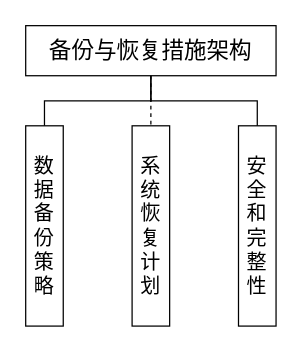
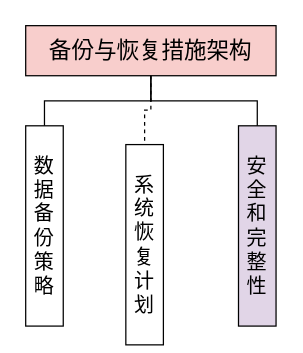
(151, 51) -> (151, 51)
(151, 226) -> (144, 244)
(257, 226) -> (257, 226)
